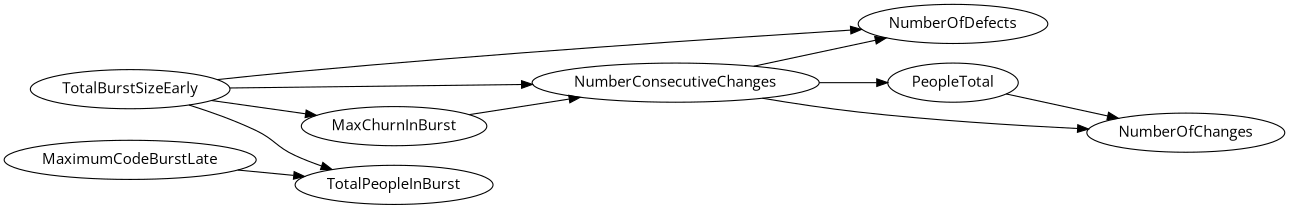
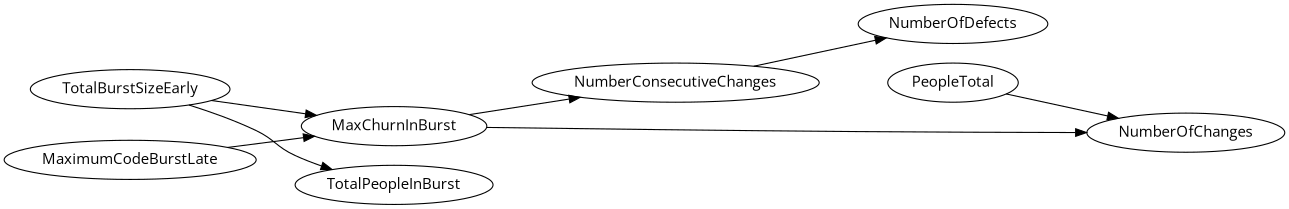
(534, 52) -> none
(848, 83) -> none
(376, 86) -> none
(920, 118) -> (781, 131)
(266, 173) -> (264, 143)
